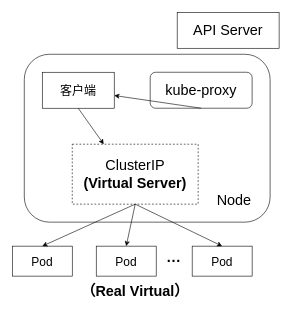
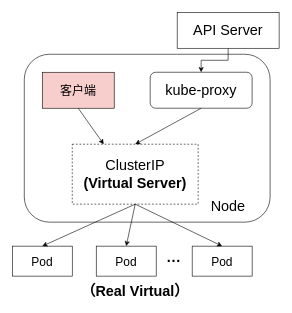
none -> (201, 62)
(78, 90) -> (78, 90)
(156, 102) -> (167, 127)
(234, 201) -> (228, 207)
